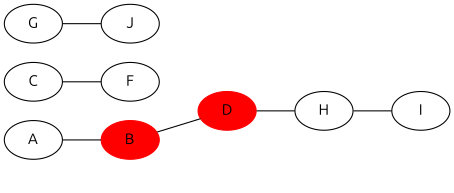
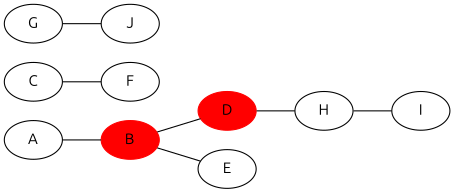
none -> (227, 169)
